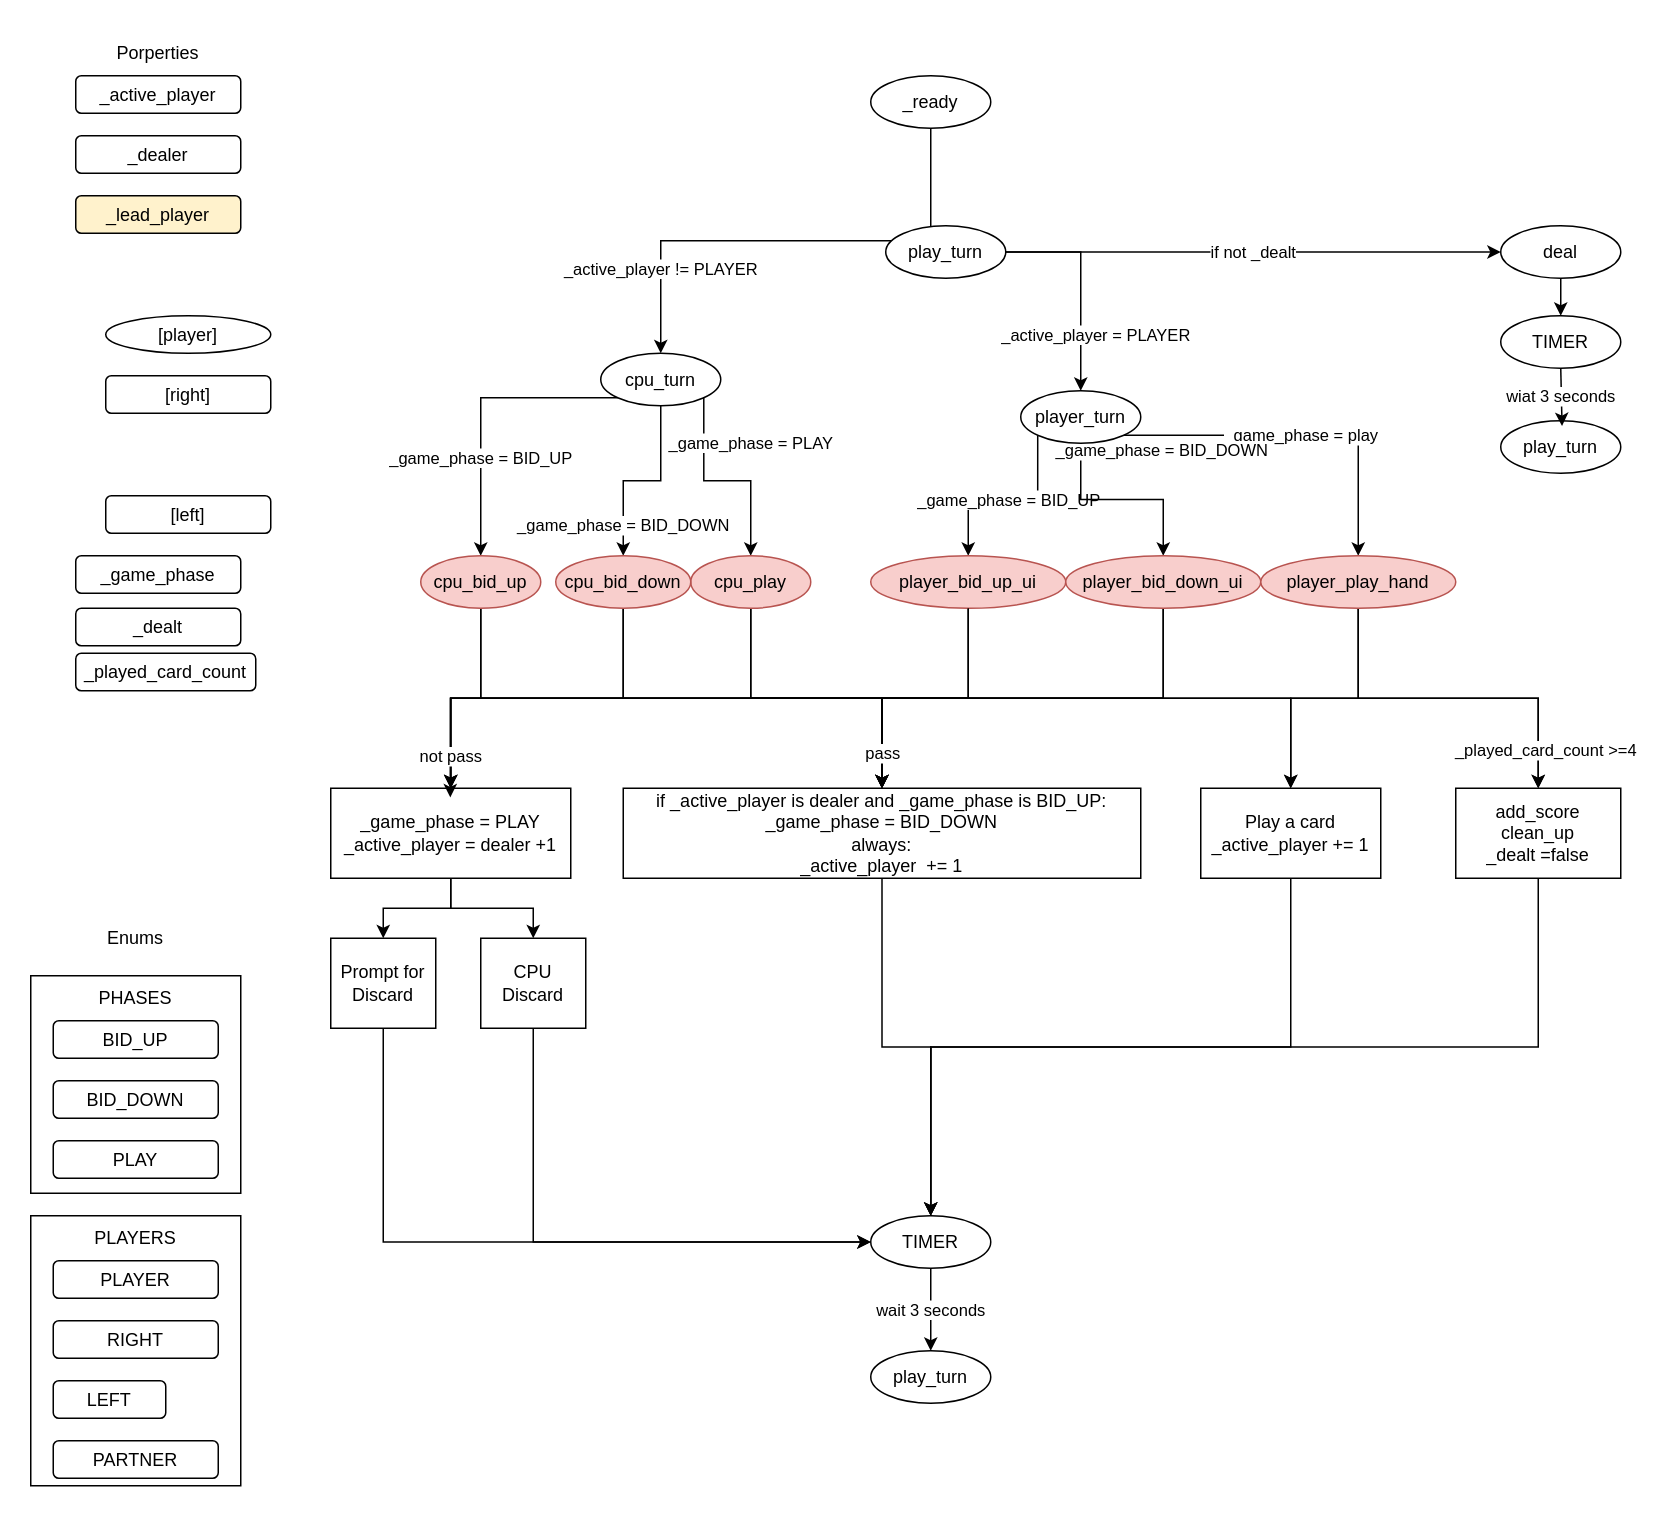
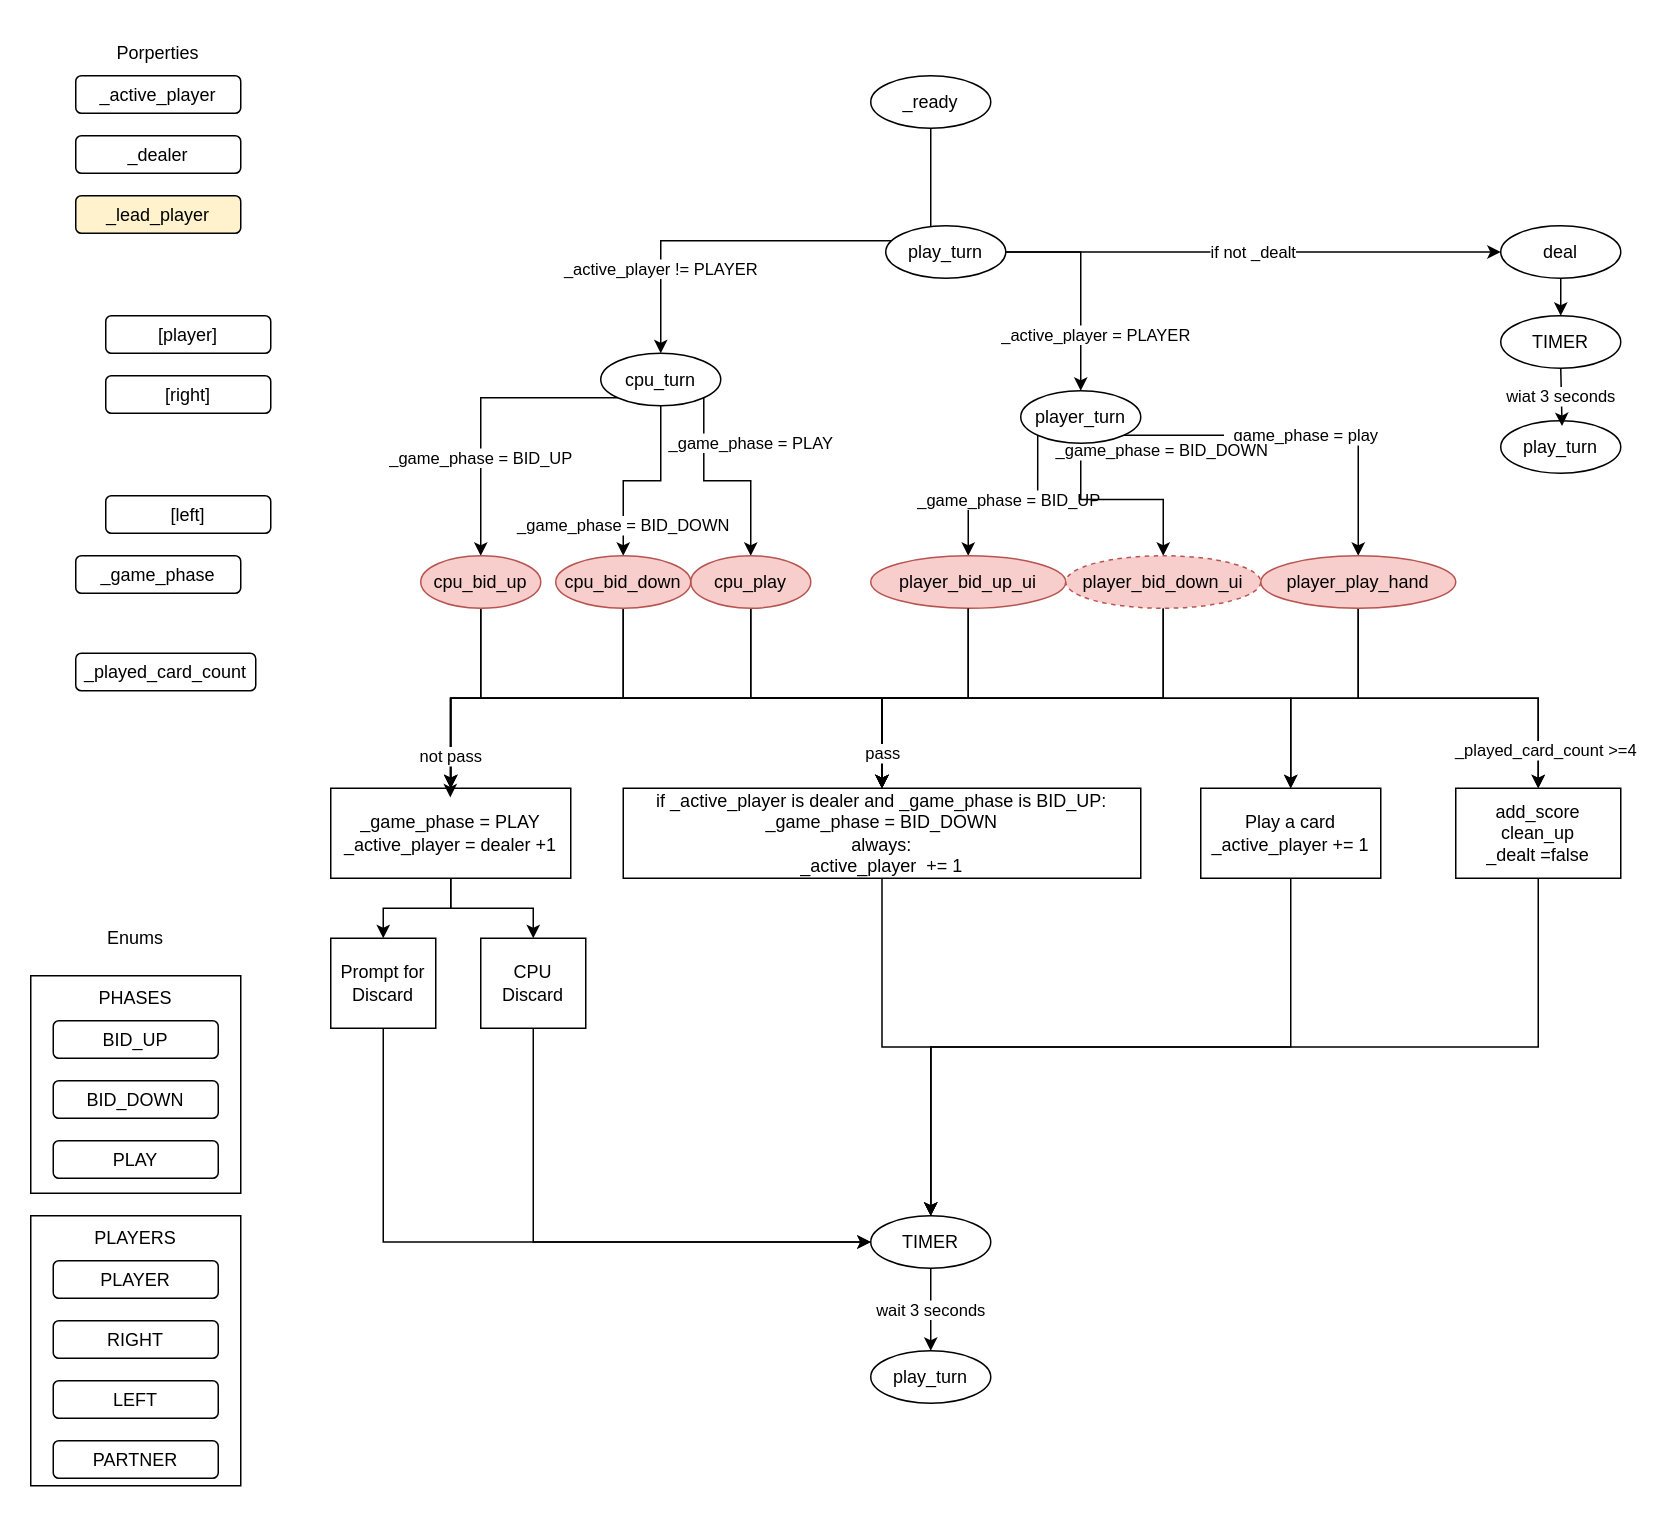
(188, 335) -> (188, 335)
(1163, 582) -> (1163, 582)
(158, 627) -> none
(110, 1400) -> (136, 1400)
